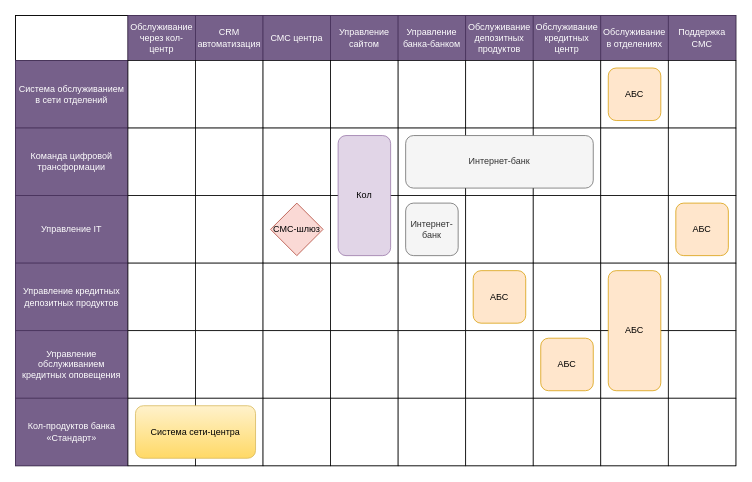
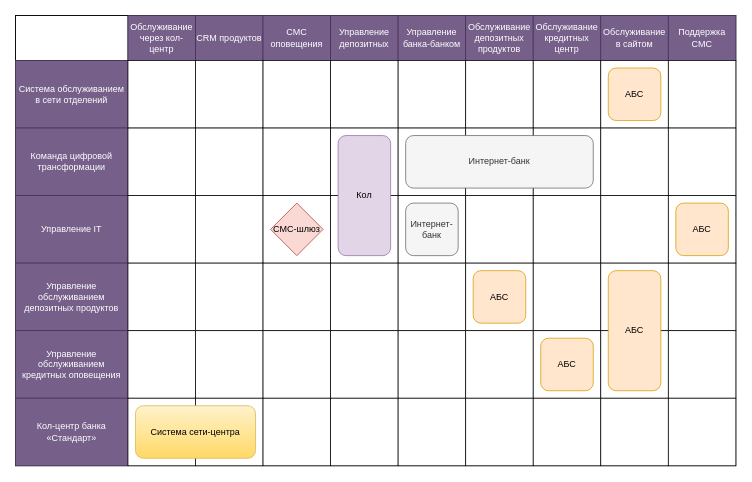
(229, 38) -> (229, 38)
(297, 38) -> (297, 38)
(364, 38) -> (364, 38)
(634, 38) -> (634, 38)
(72, 297) -> (72, 297)
(72, 432) -> (72, 432)
